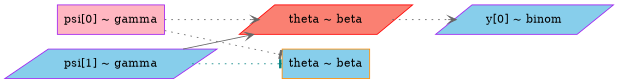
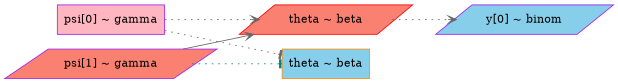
(111, 64) -> (111, 64)
